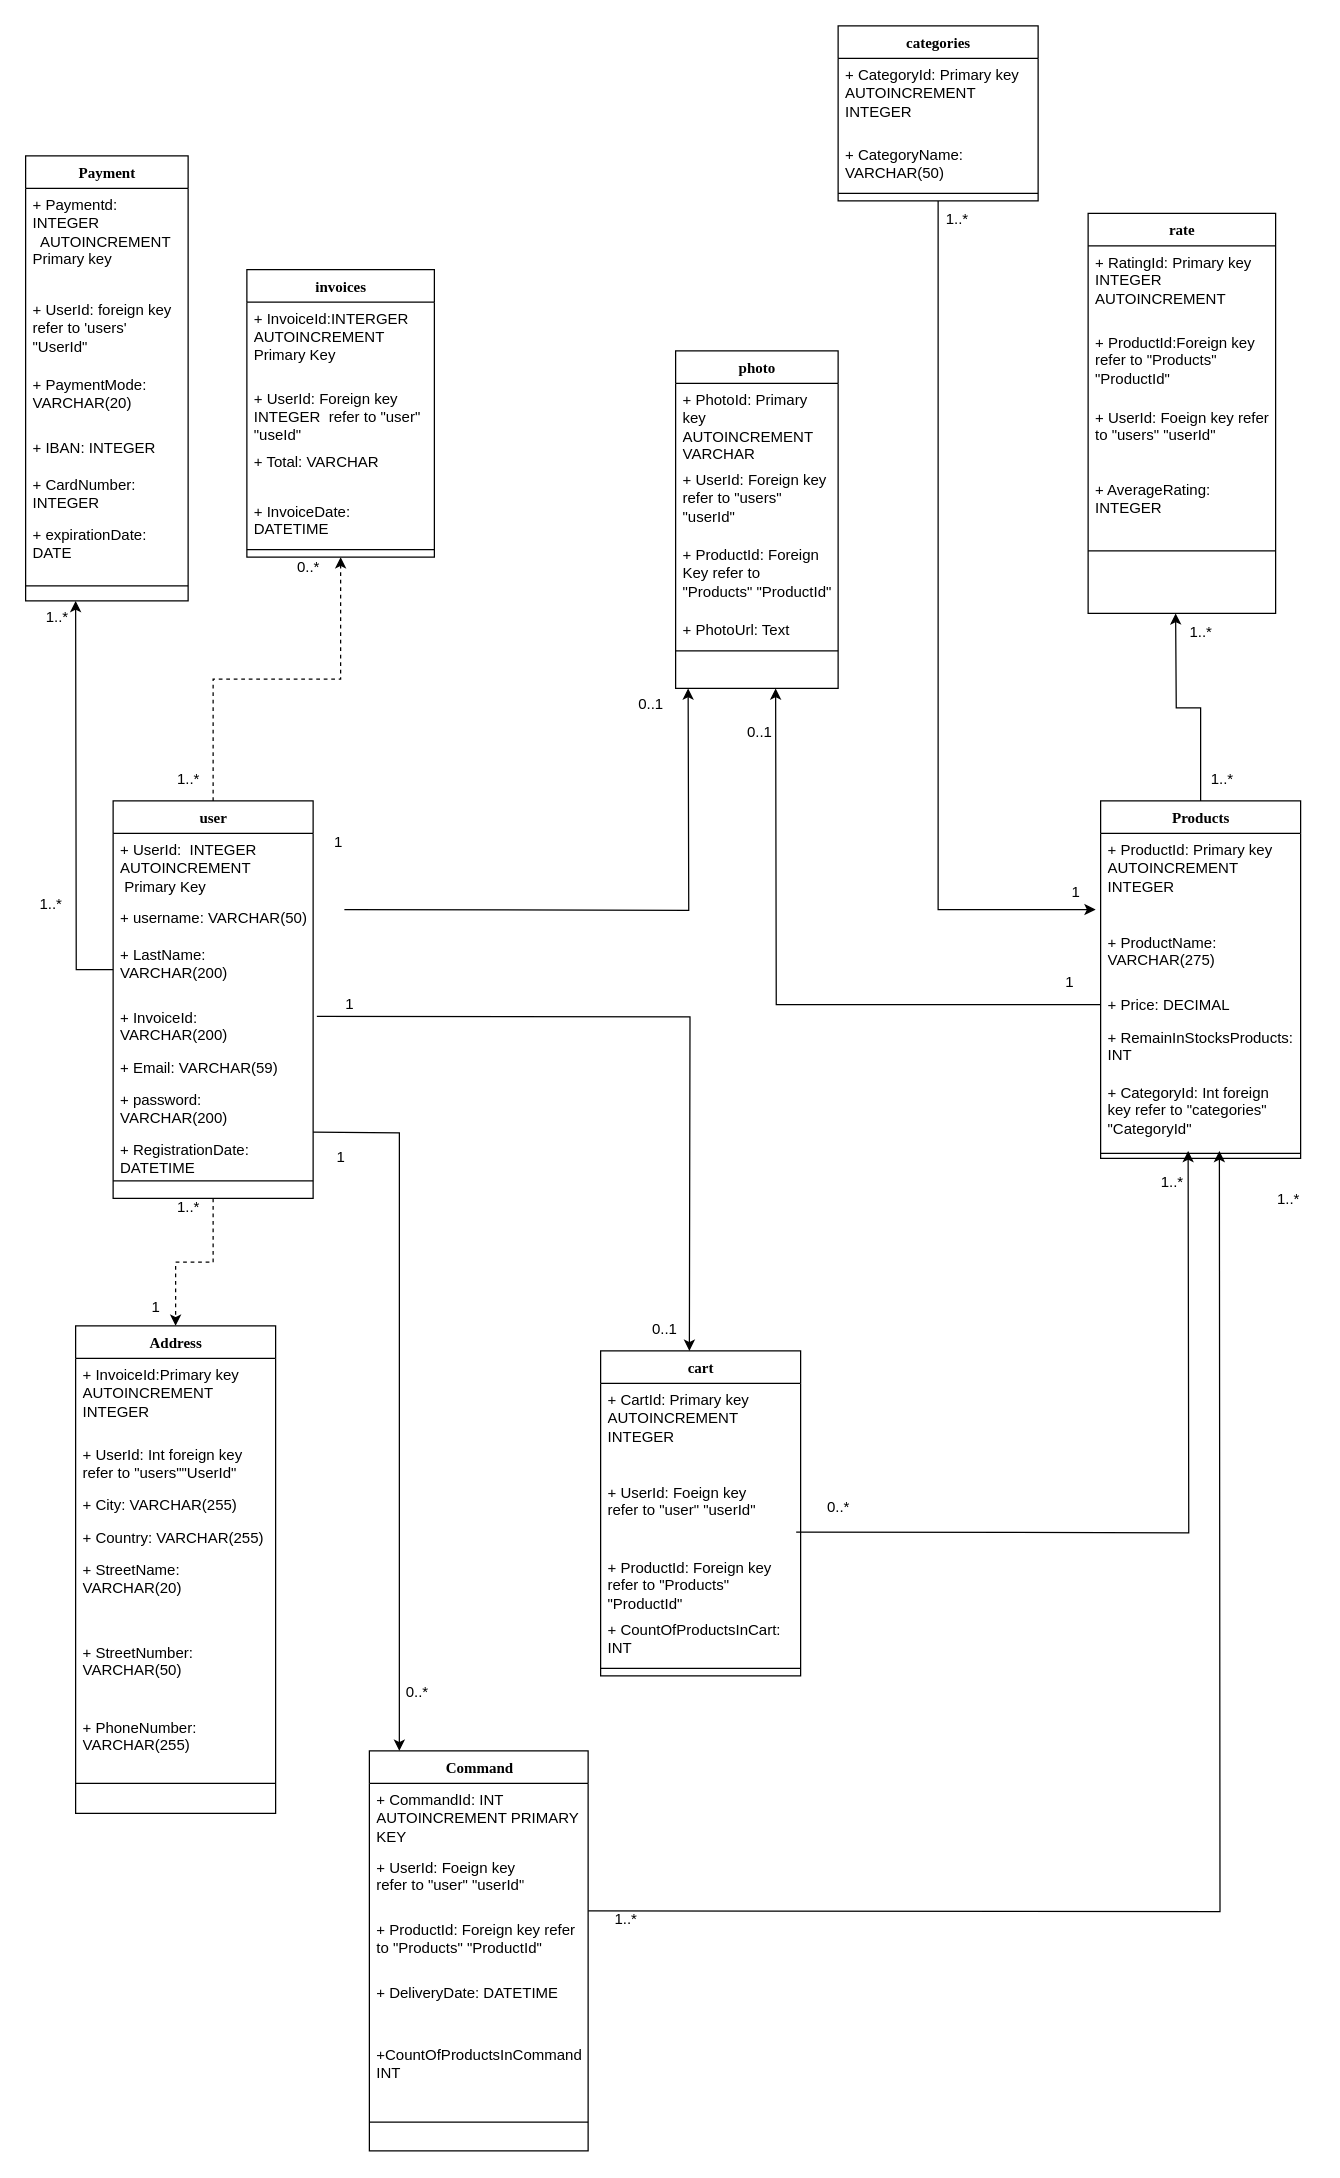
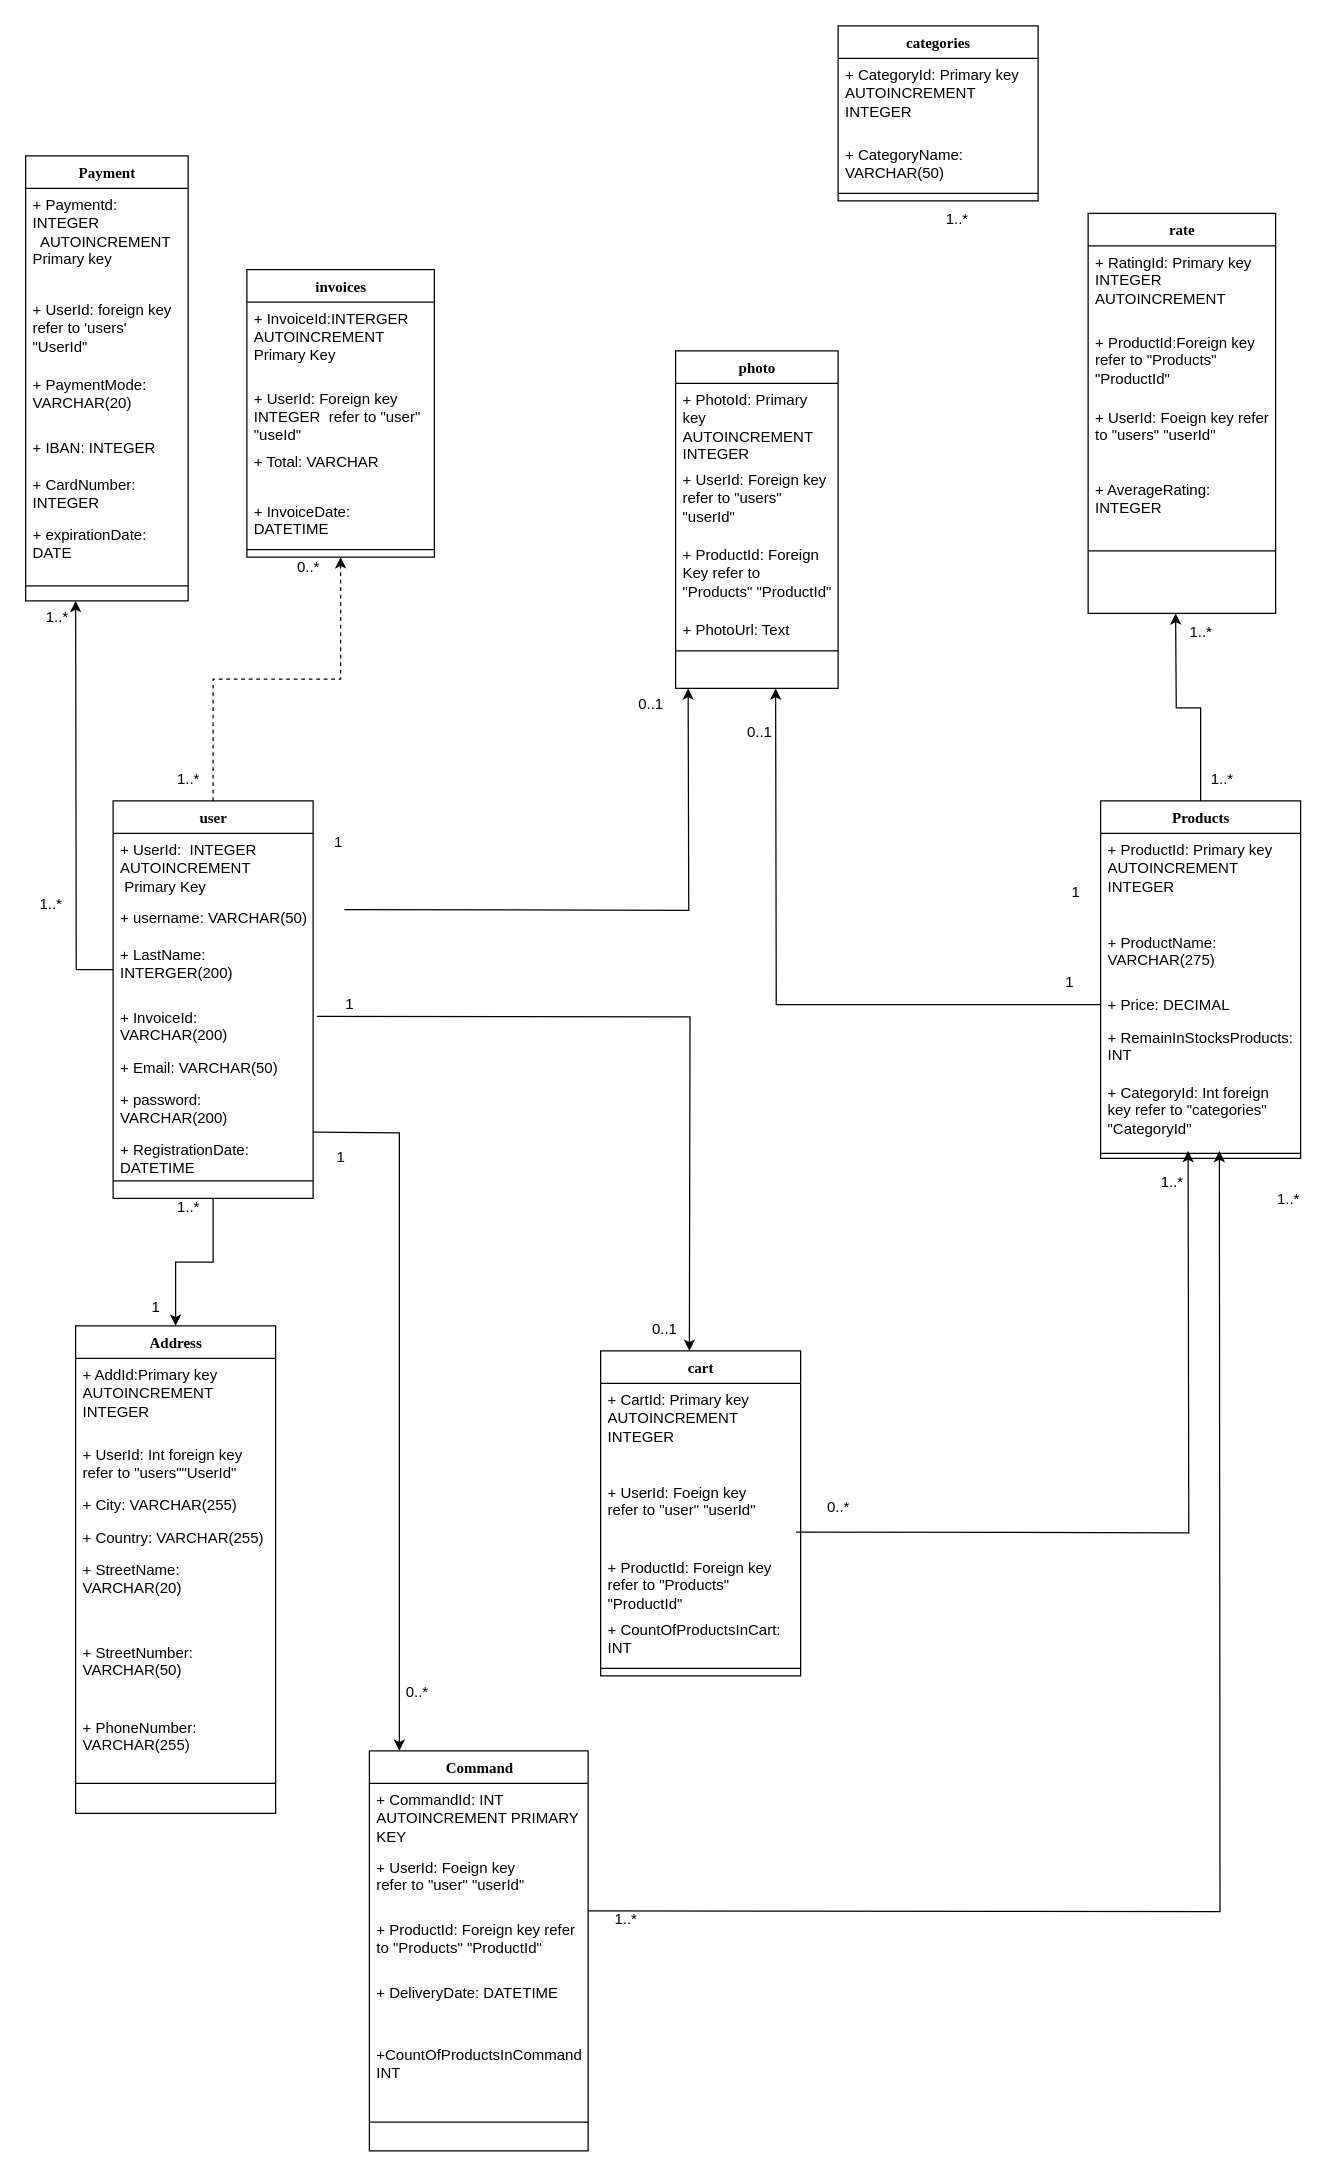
(758, 419) -> (758, 419)
(938, 629) -> none
(214, 965) -> (214, 965)
(195, 1068) -> (195, 1068)
(198, 1262) -> (198, 1262)
(177, 1394) -> (177, 1394)
